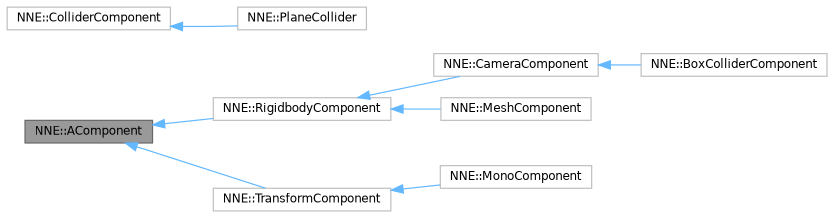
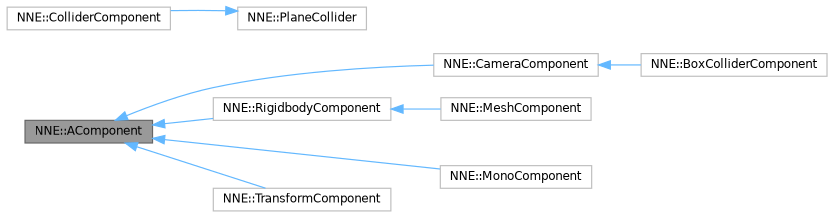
(210, 26) -> (198, 10)
(415, 86) -> (278, 77)
(422, 187) -> (302, 154)
